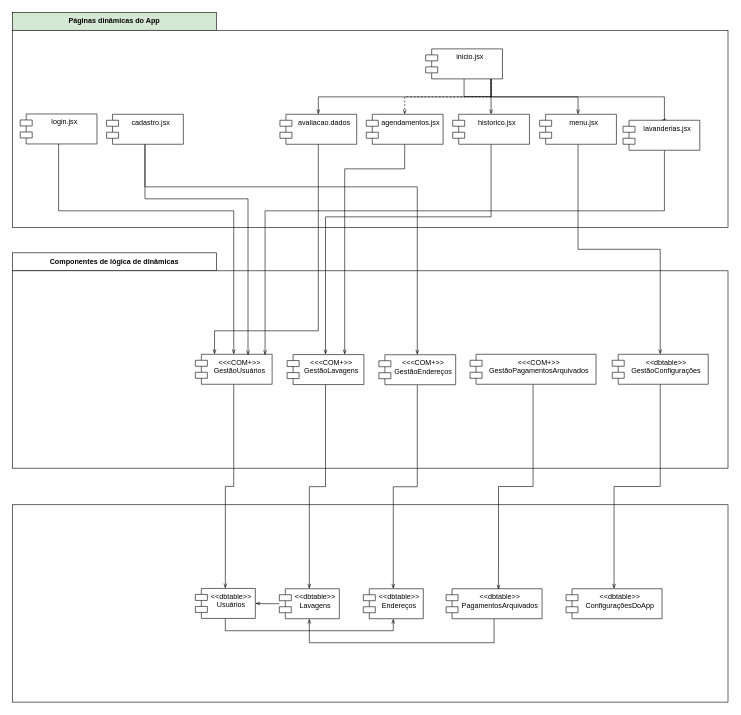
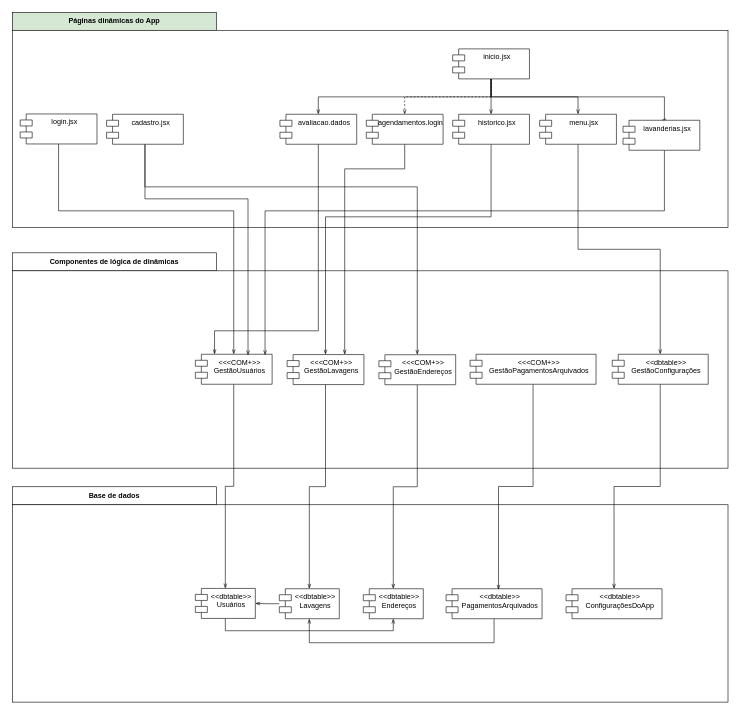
(464, 64) -> (491, 64)
(410, 122) -> (410, 122)
none -> (114, 496)
